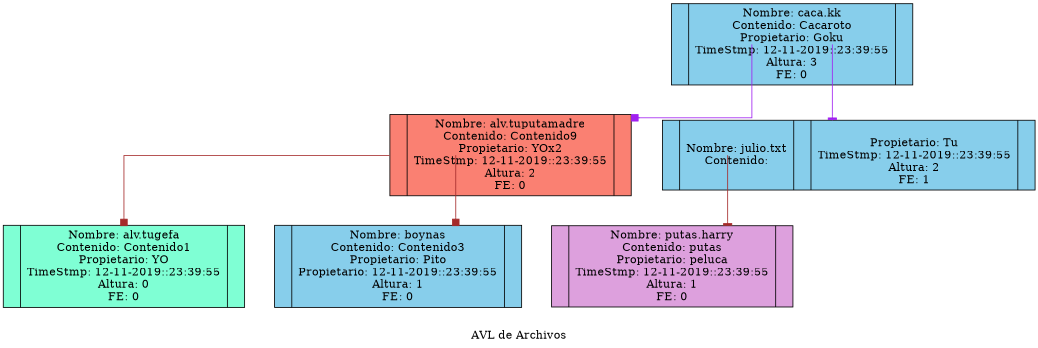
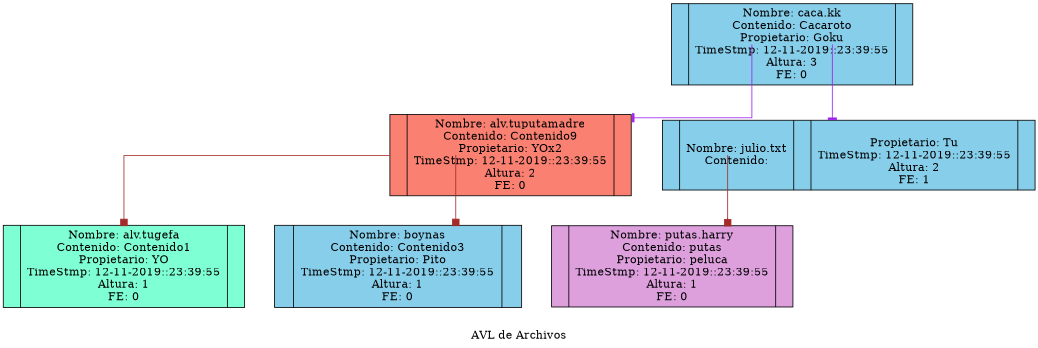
(730, 118) -> (730, 118)
(728, 189) -> (728, 189)
(398, 272) -> (398, 272)
(124, 284) -> (124, 284)
